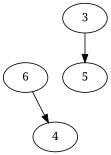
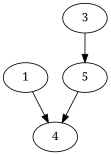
(26, 78) -> (26, 78)
none -> (72, 104)
